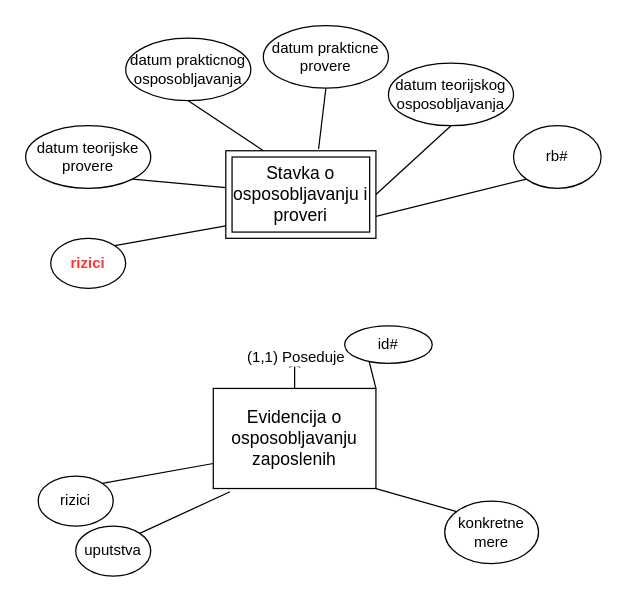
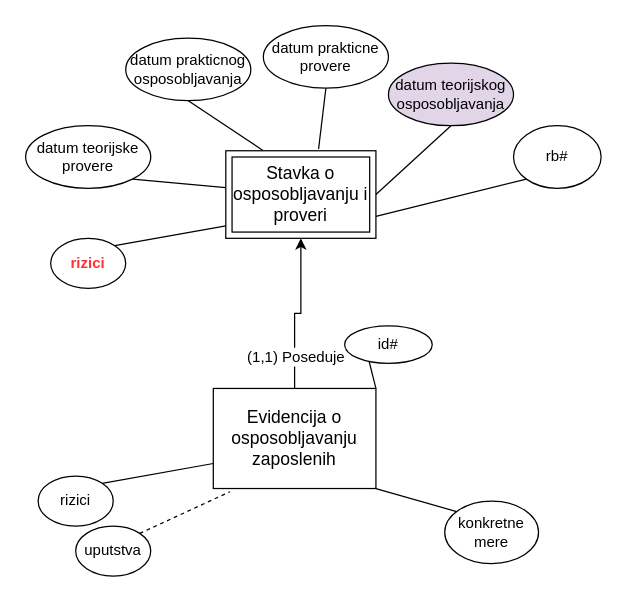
(451, 94) -> (451, 94)
(294, 366) -> (301, 301)
(184, 512) -> (184, 512)
